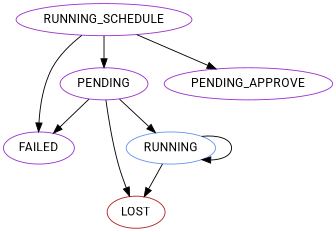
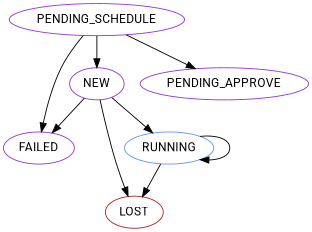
(104, 20) -> (97, 20)
(104, 84) -> (97, 84)
